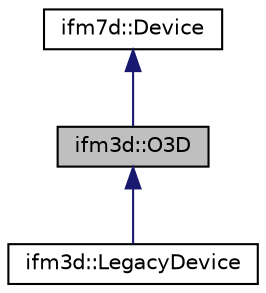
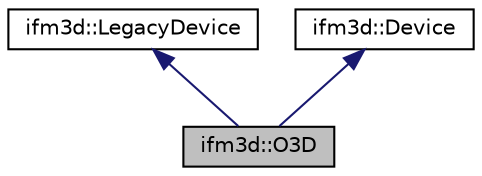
(133, 29) -> (385, 29)
(133, 216) -> (204, 95)
